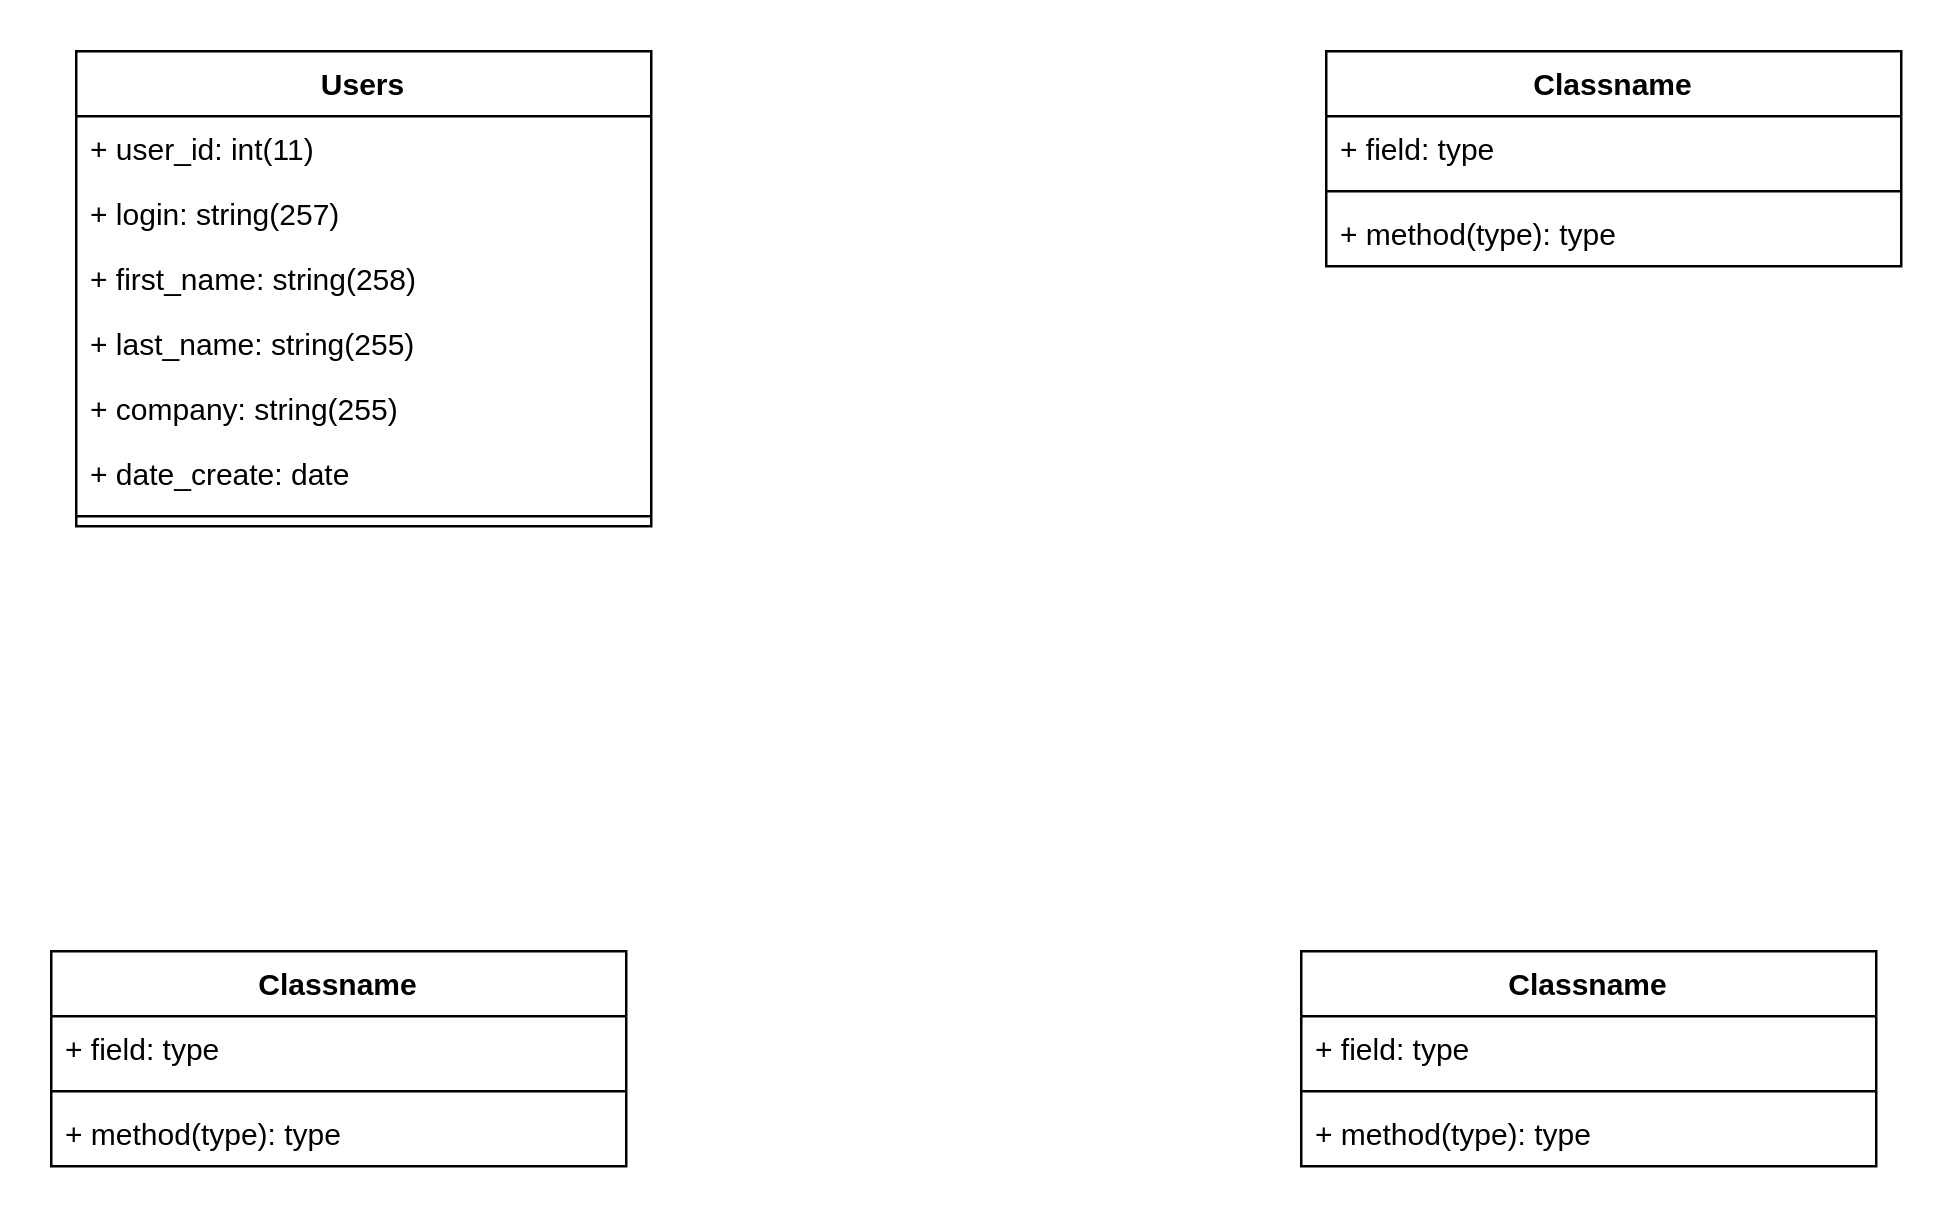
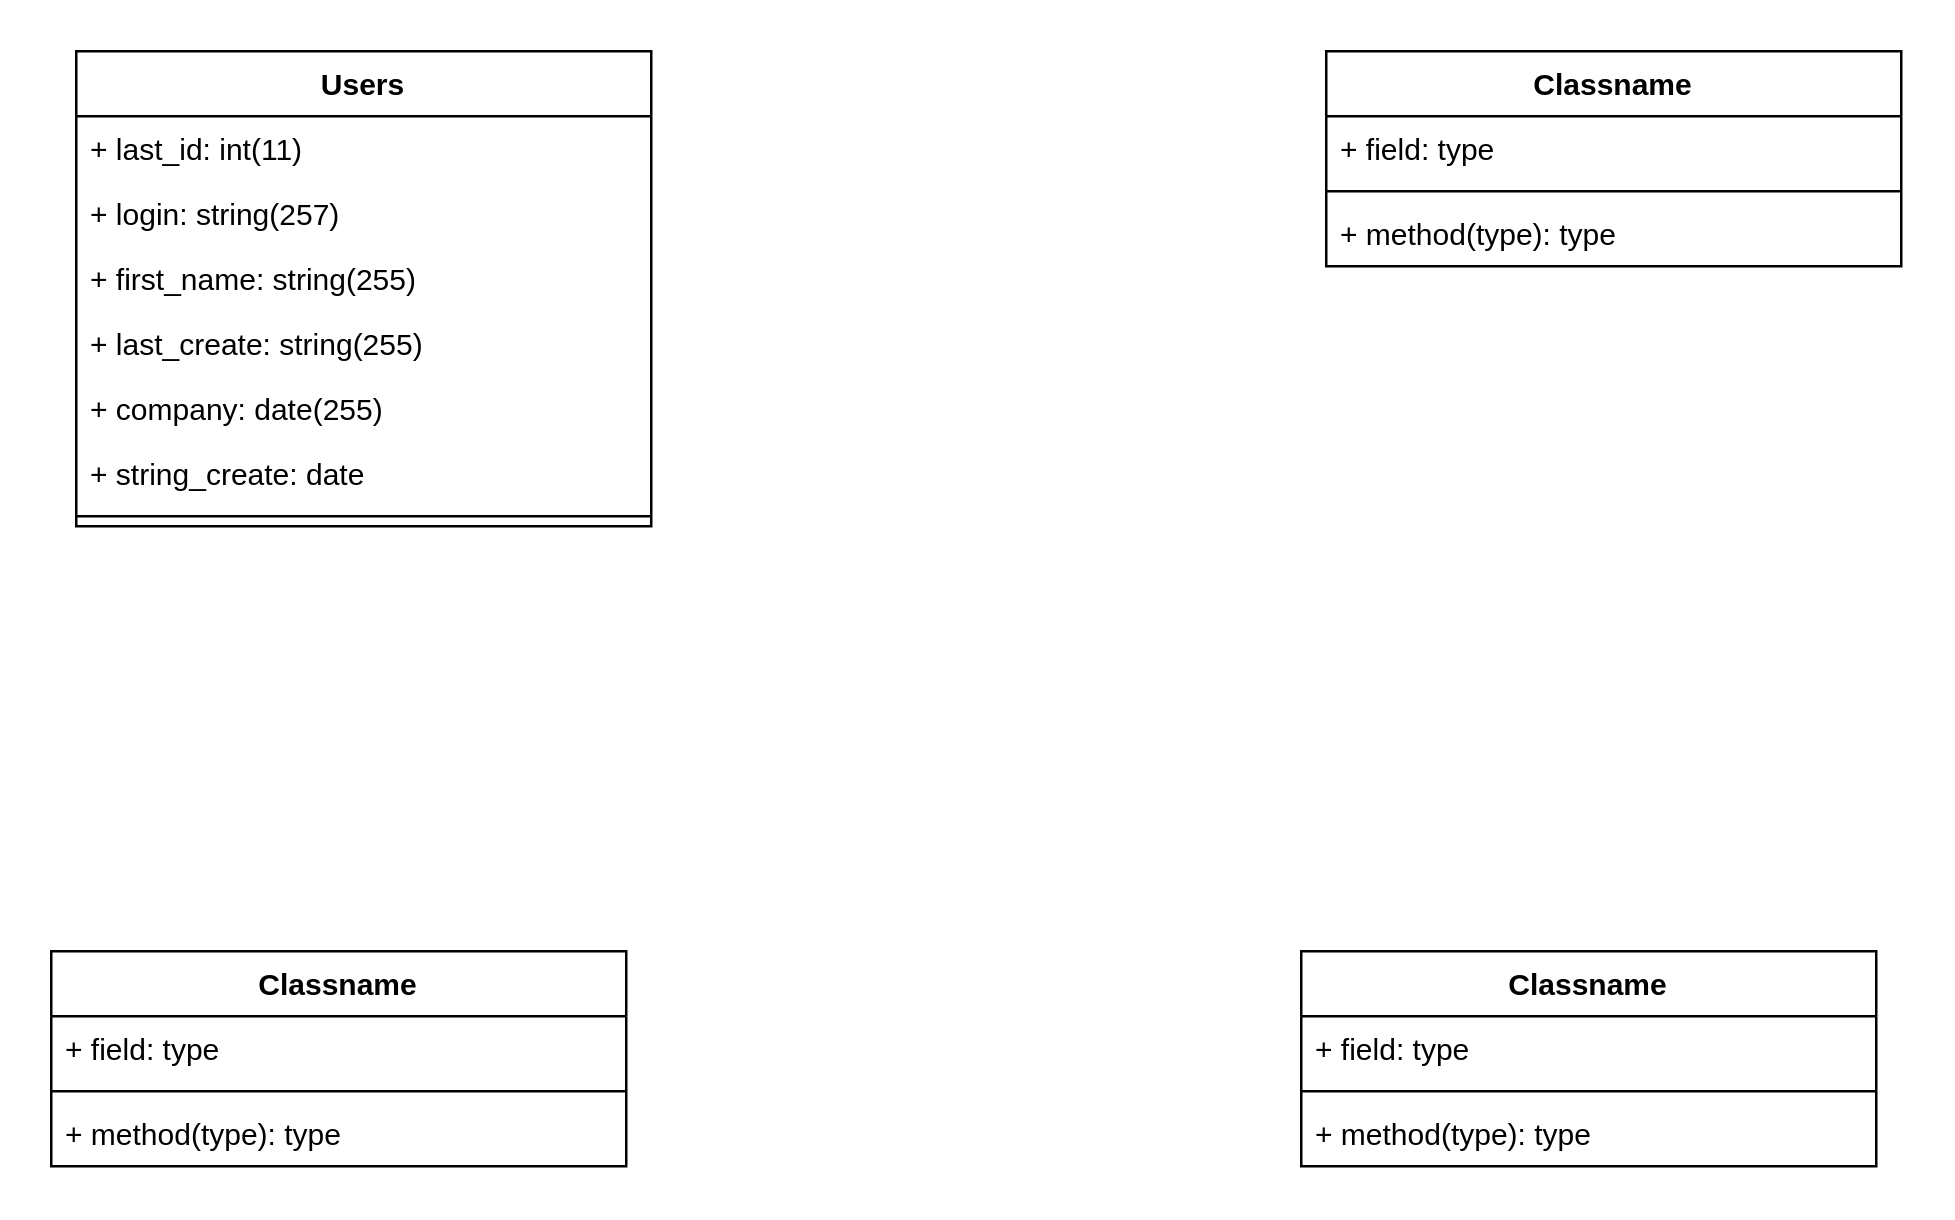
(222, 150) -> (218, 150)
(281, 280) -> (281, 280)
(272, 345) -> (289, 345)
(259, 410) -> (246, 410)
(238, 475) -> (251, 475)
